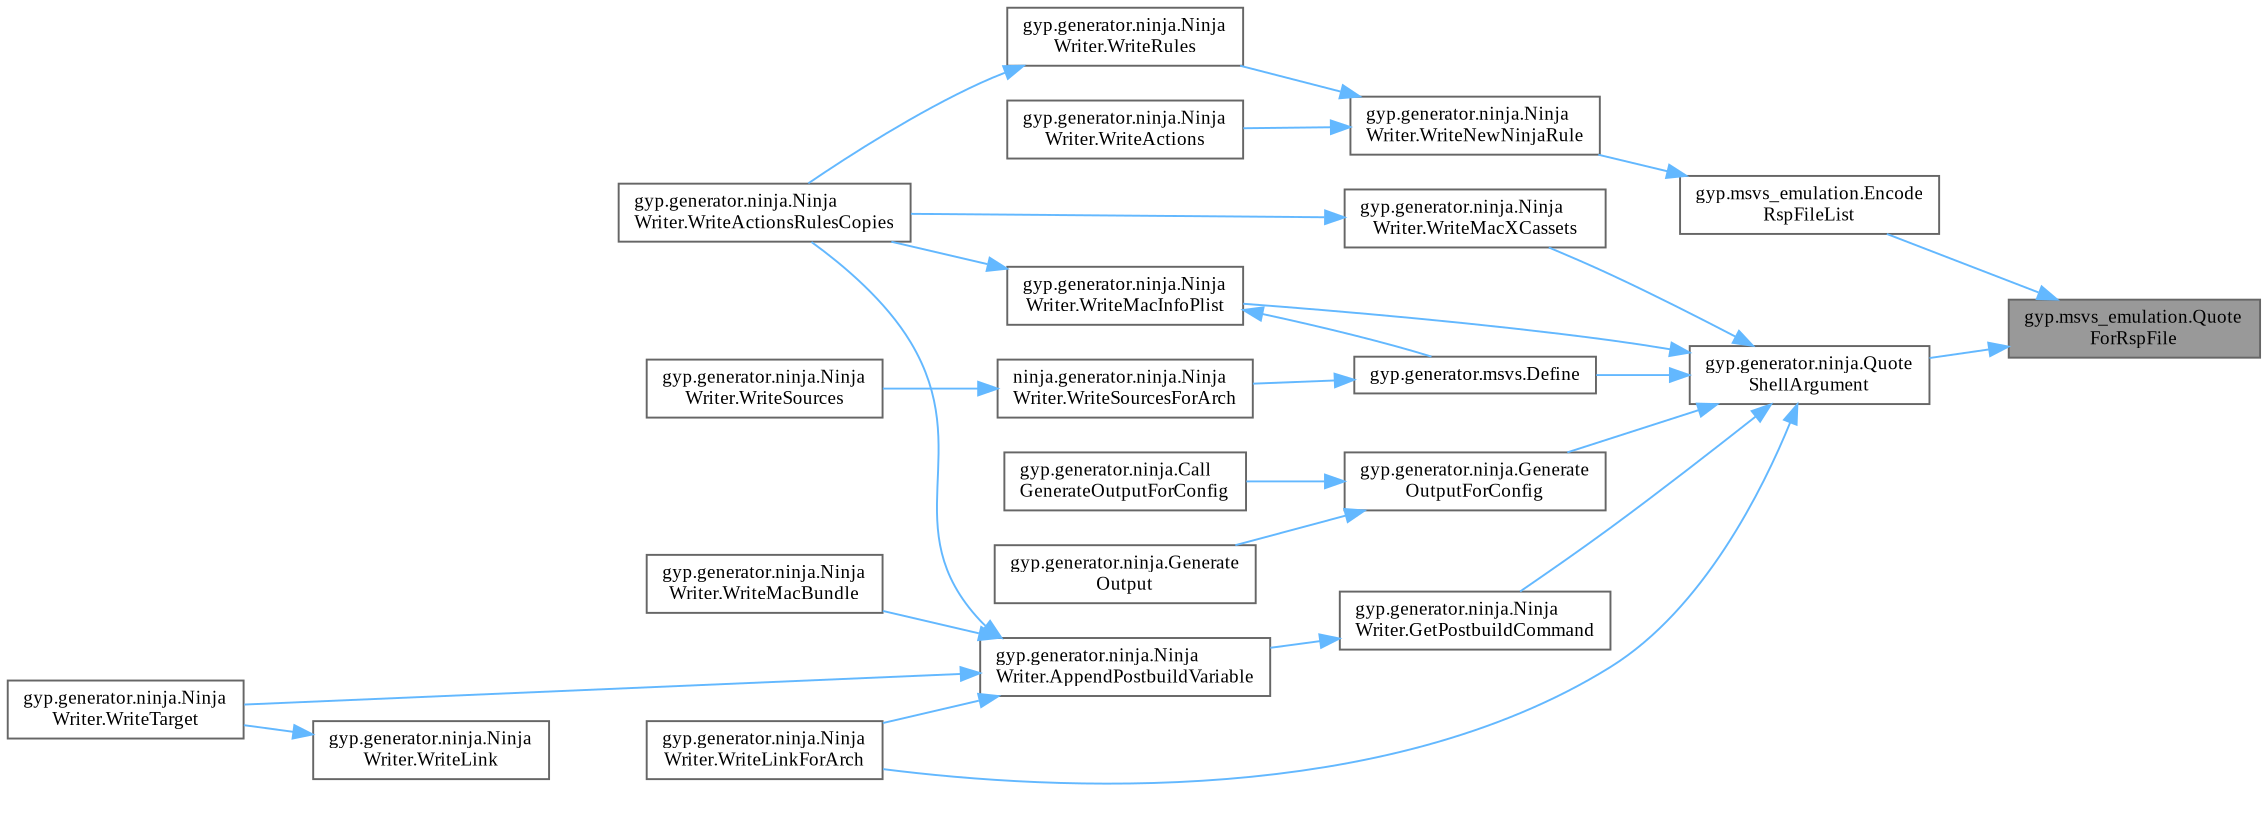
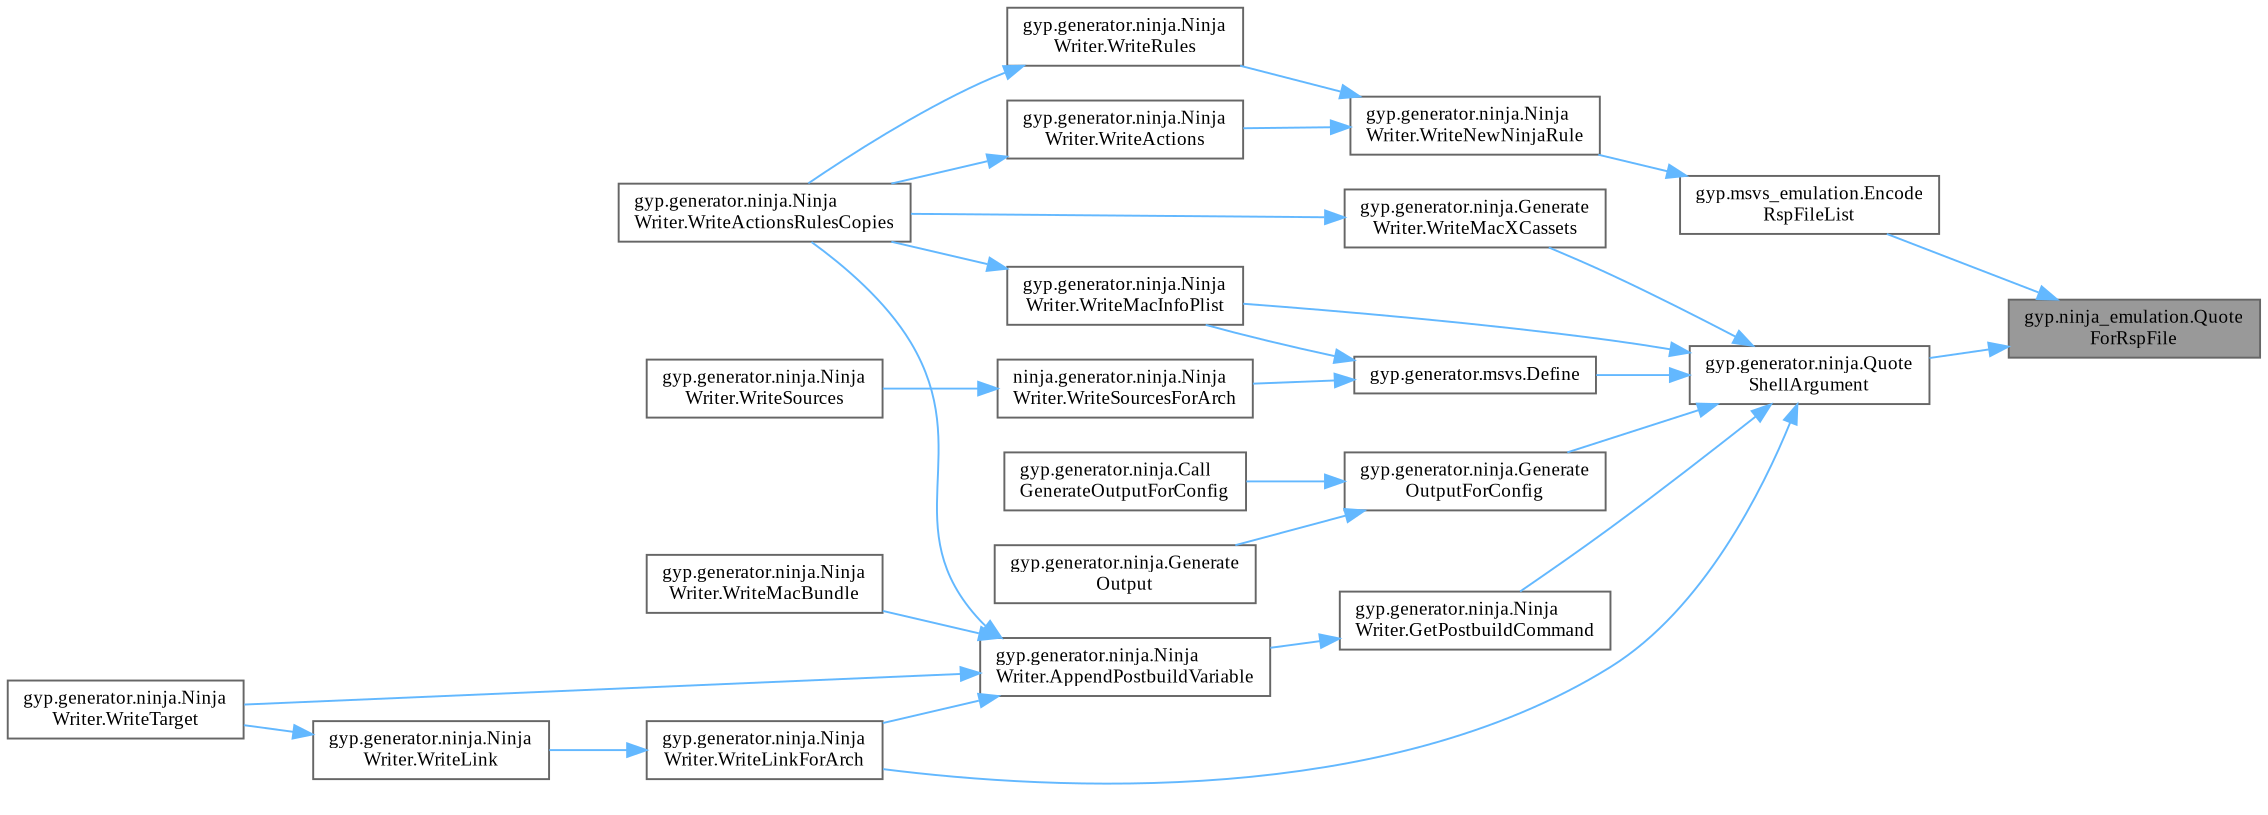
none -> (939, 172)
(1475, 218) -> (1475, 218)
(2134, 329) -> (2134, 329)
(1347, 334) -> (1270, 341)
none -> (588, 750)
